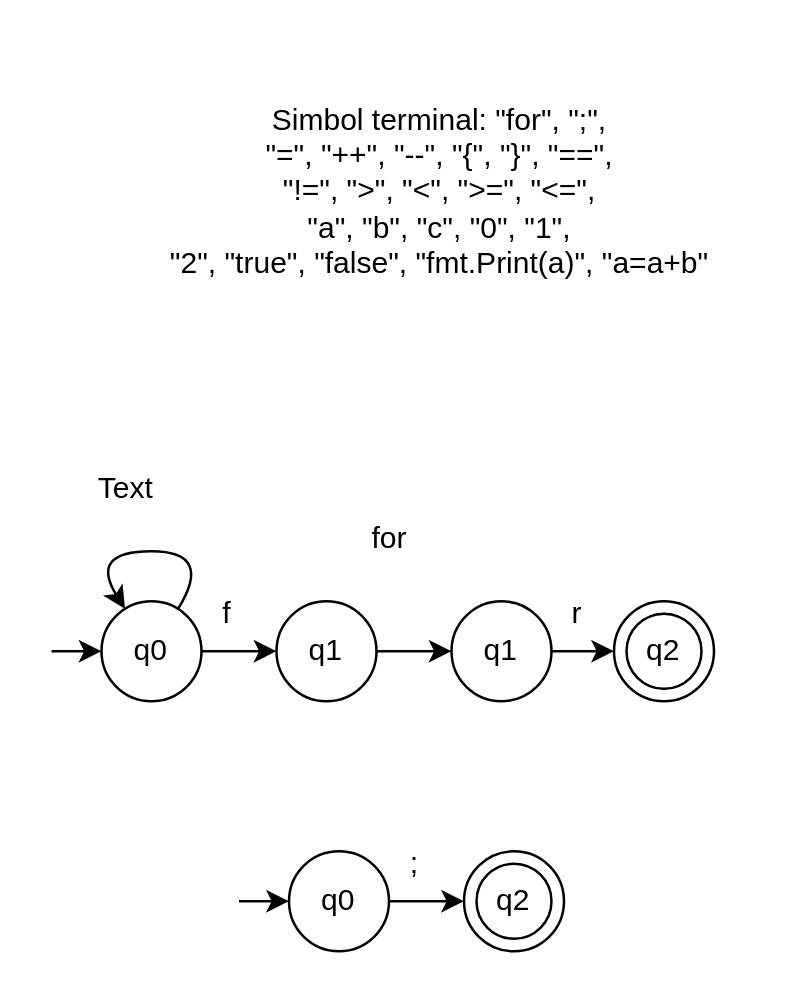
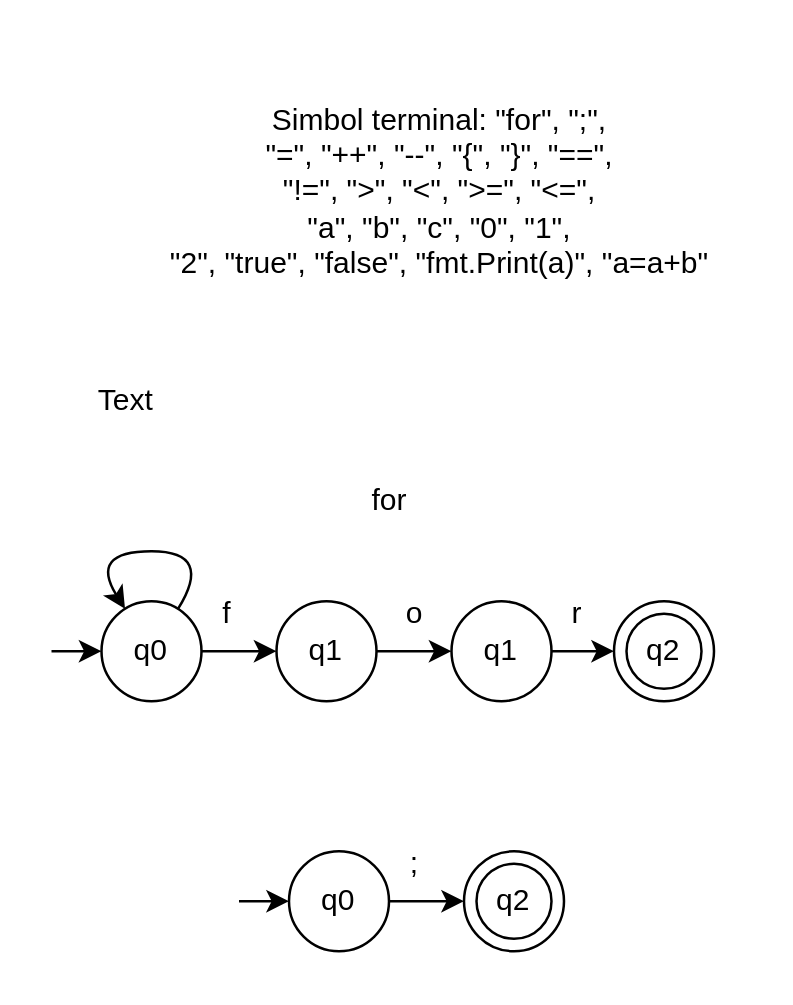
(126, 489) -> (126, 401)
(389, 539) -> (389, 501)
none -> (414, 614)
